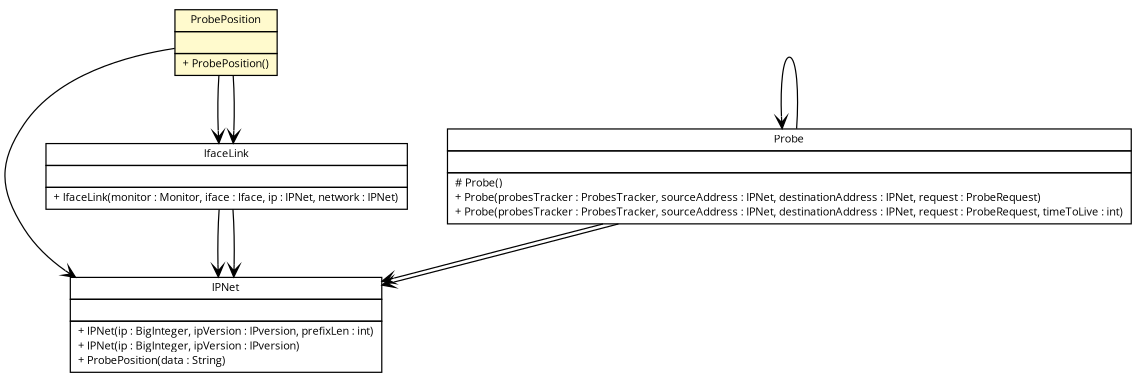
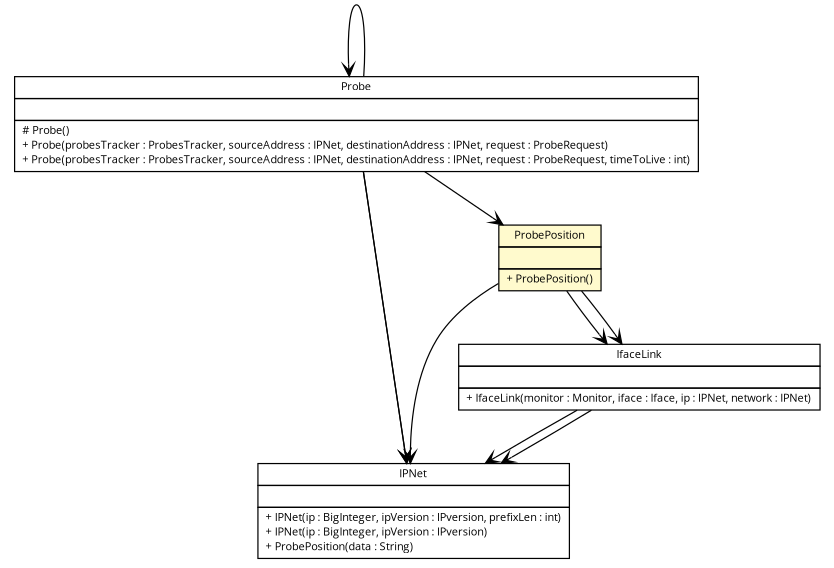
none -> (459, 195)
